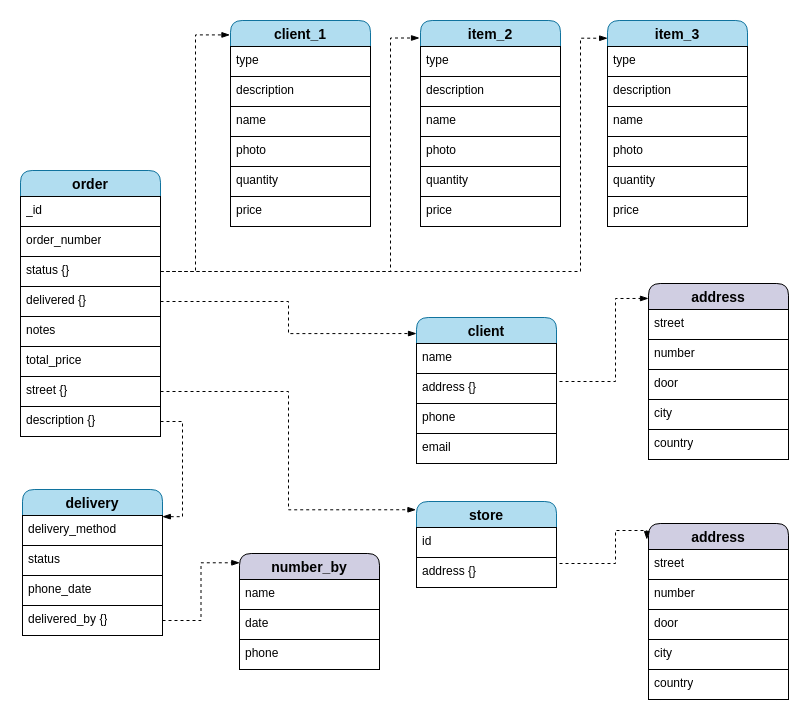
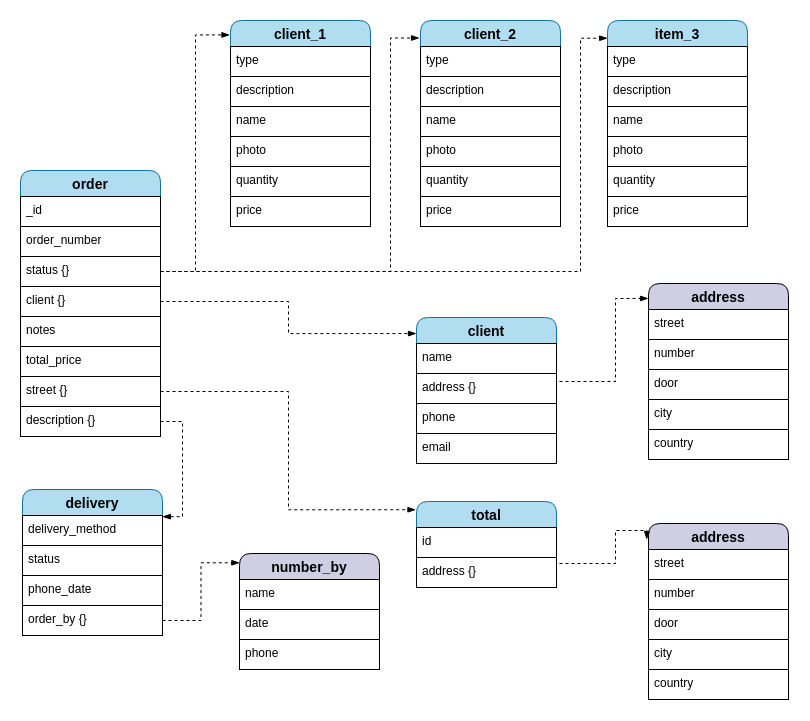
(490, 34) -> (490, 34)
(62, 301) -> (52, 301)
(486, 515) -> (486, 515)
(74, 620) -> (64, 620)
